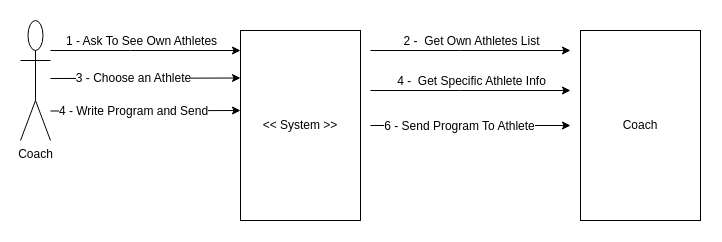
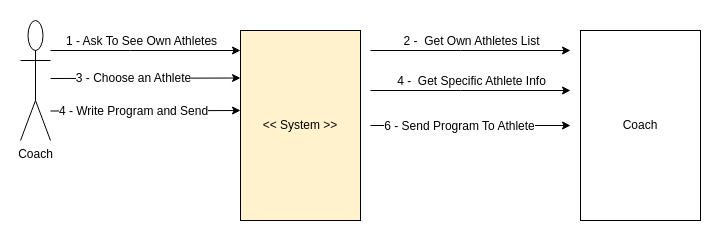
(301, 126) -> (301, 126)
